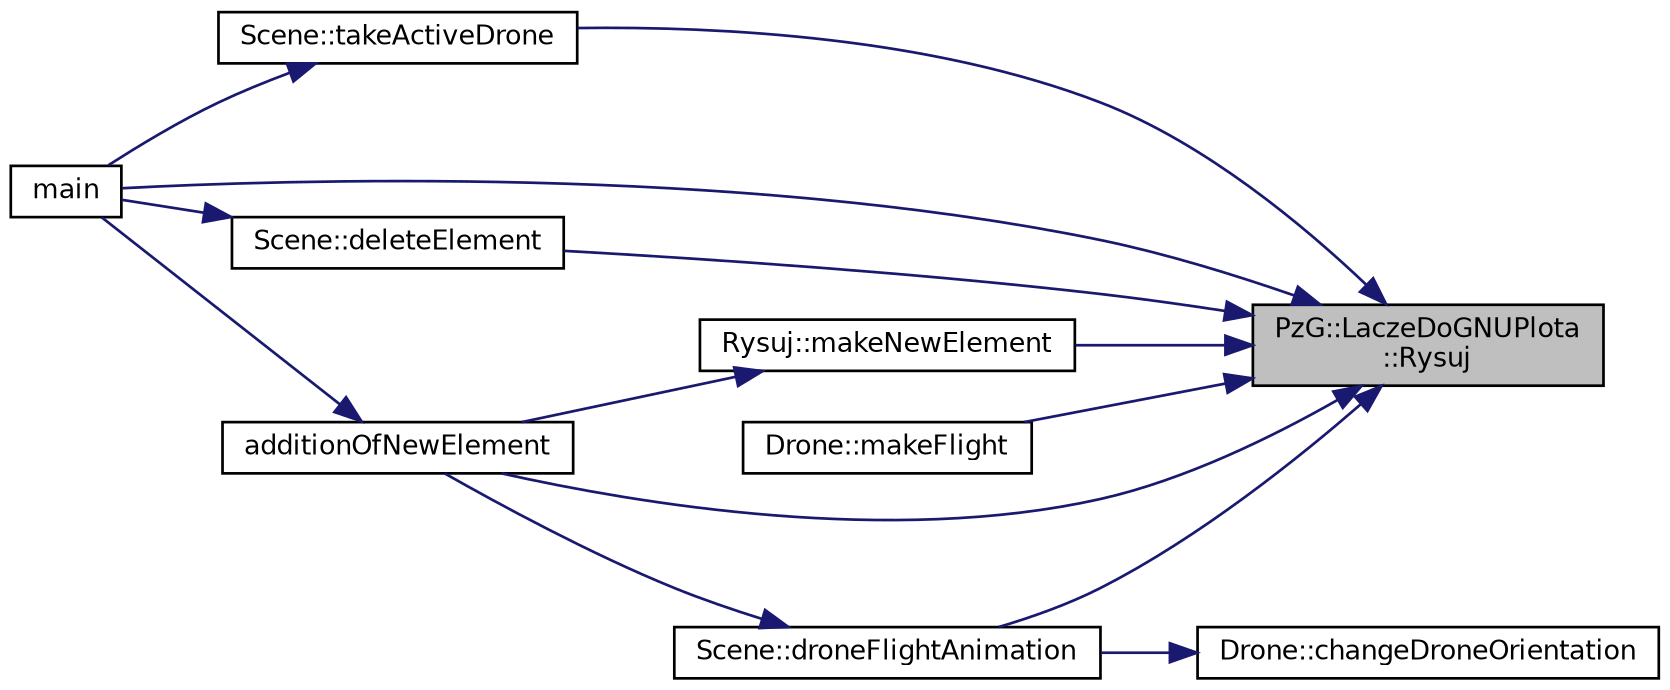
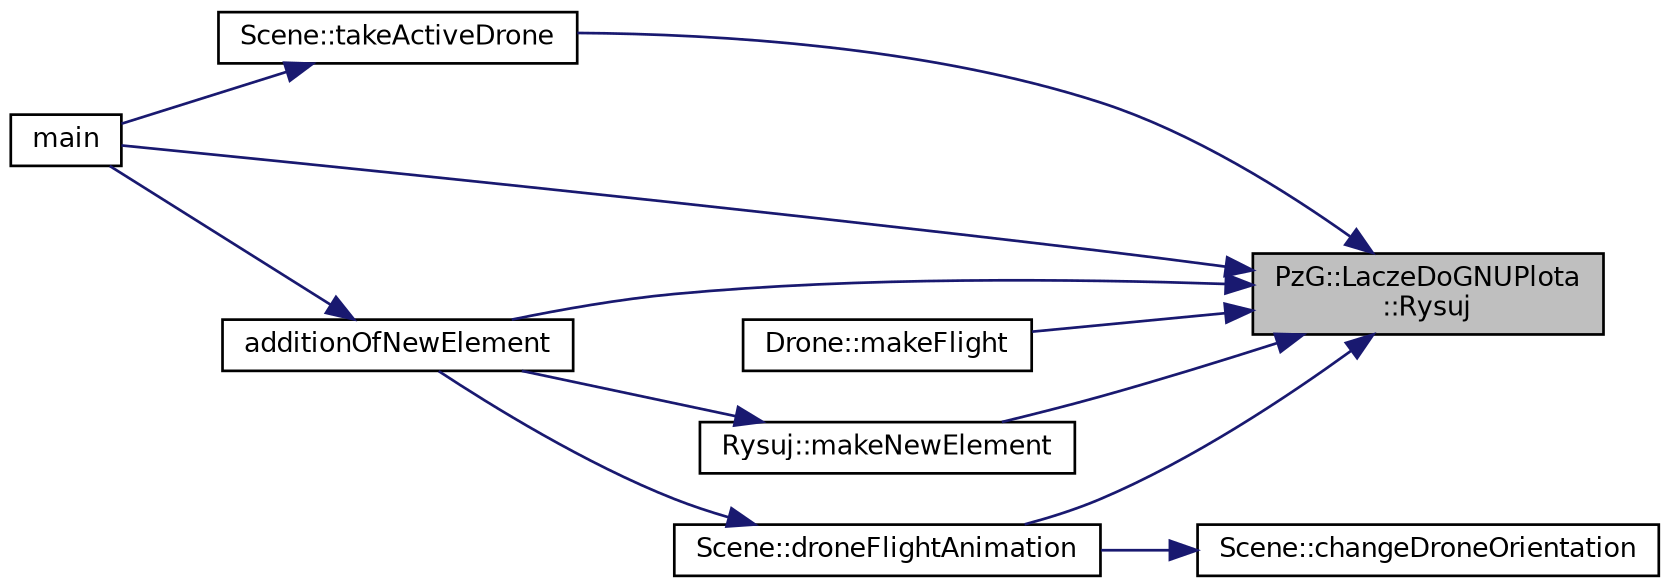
(398, 243) -> none
(1428, 653) -> (1428, 550)
